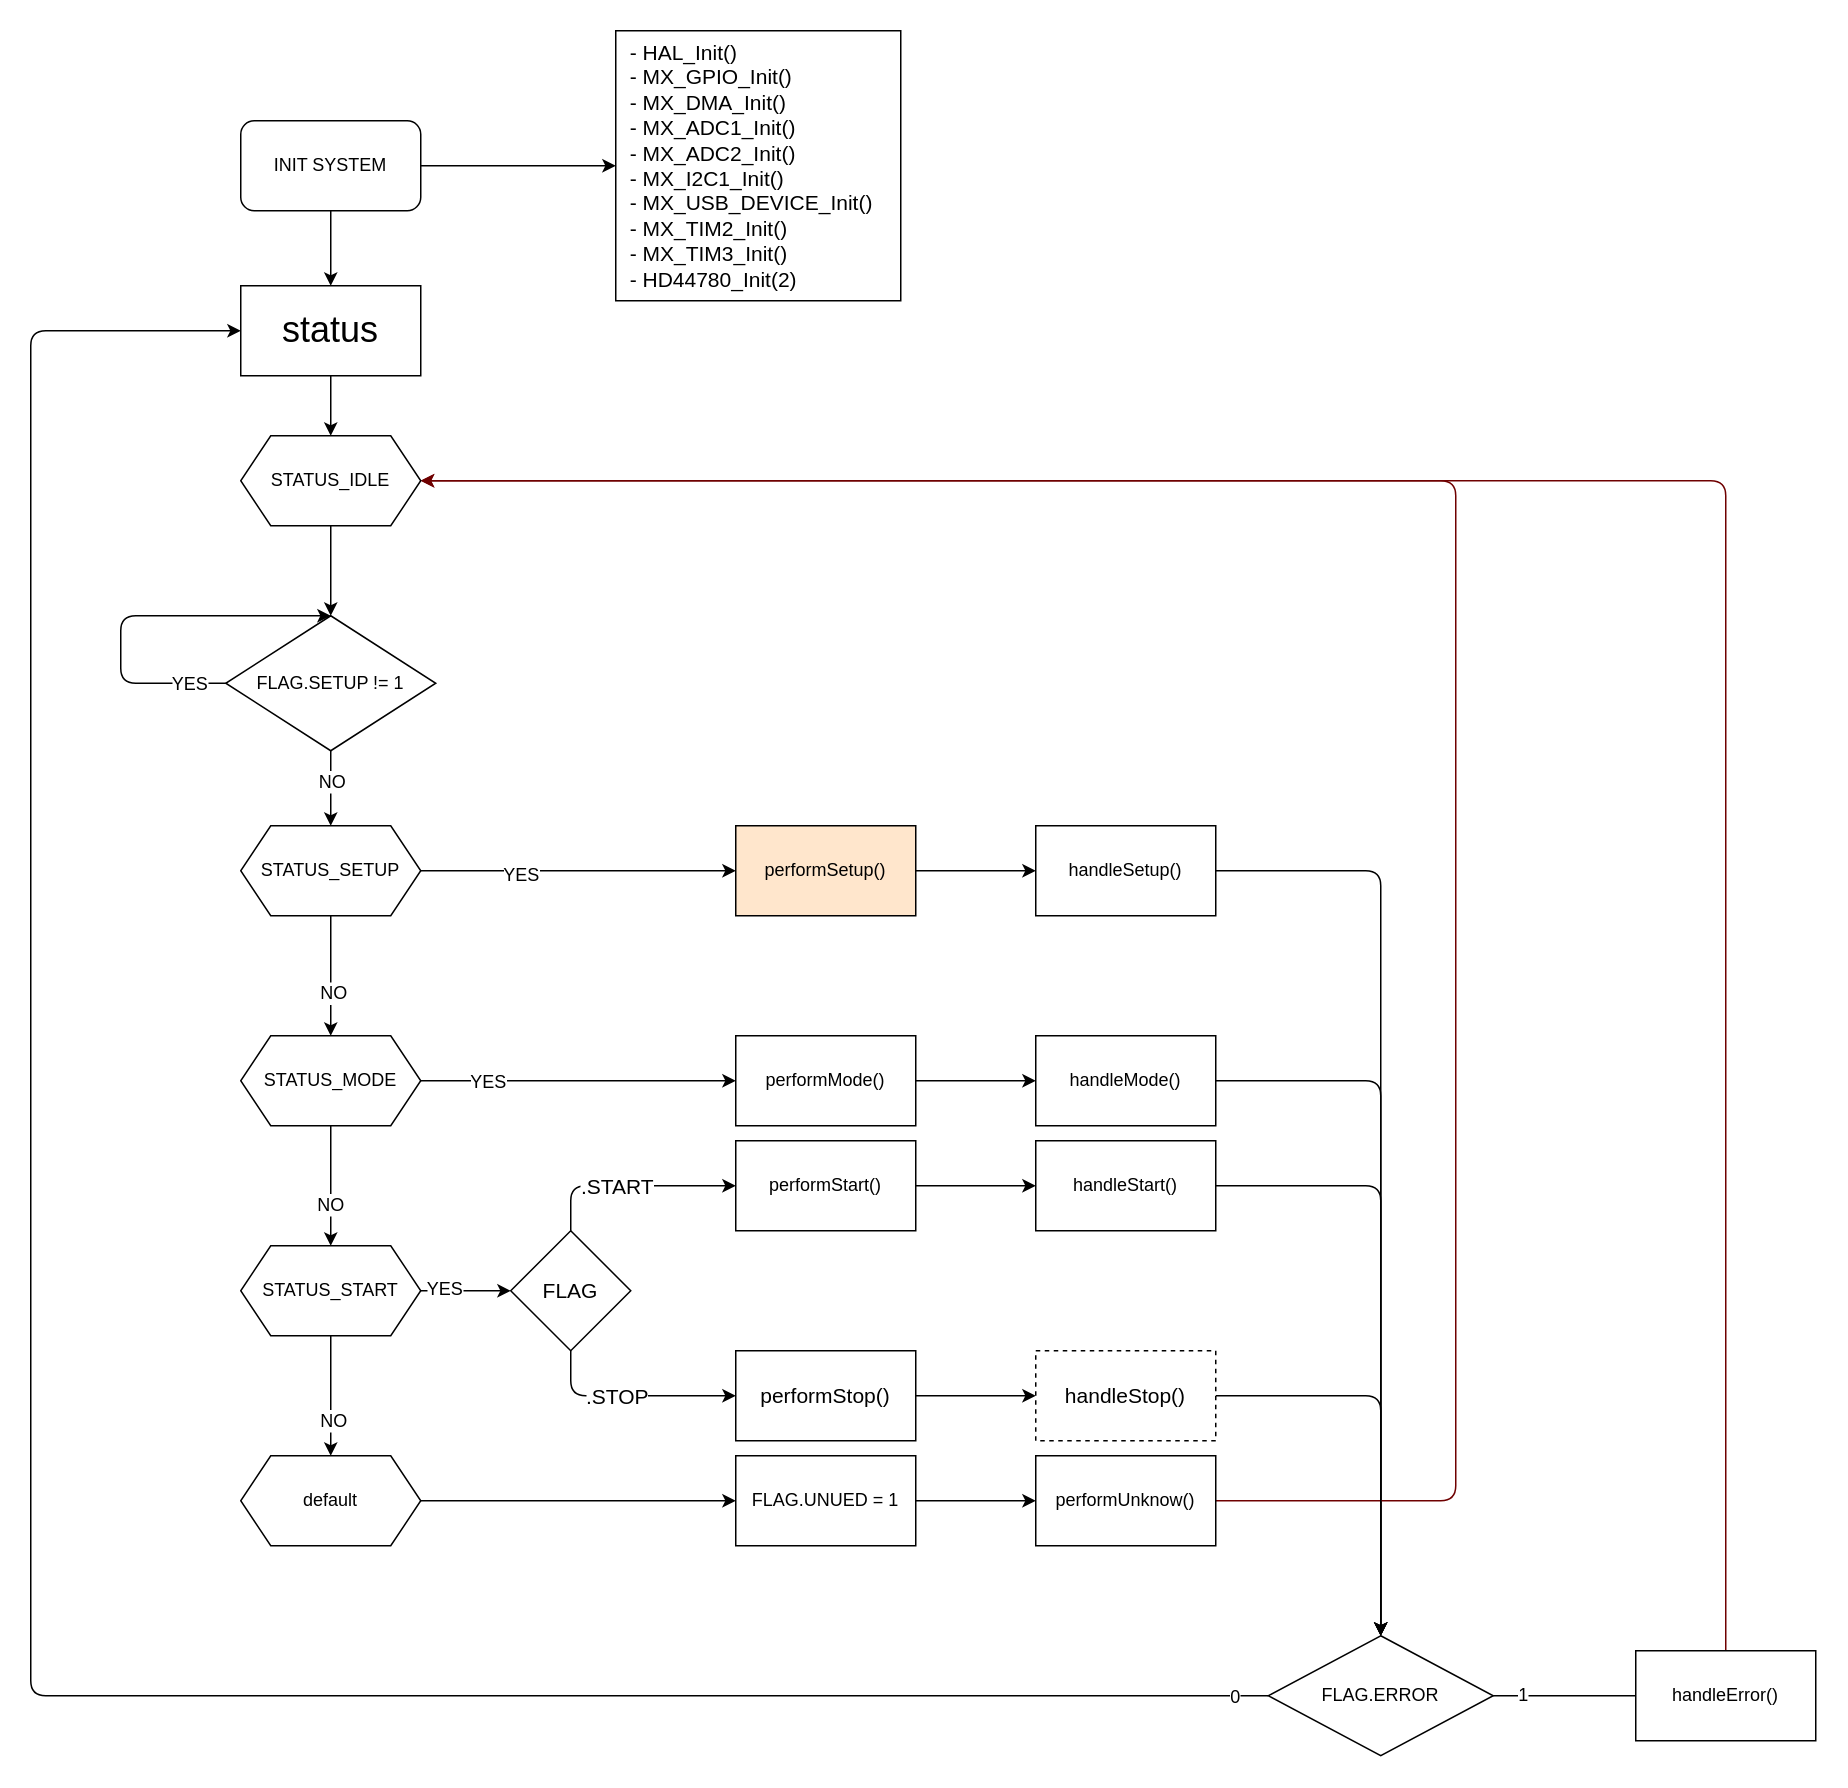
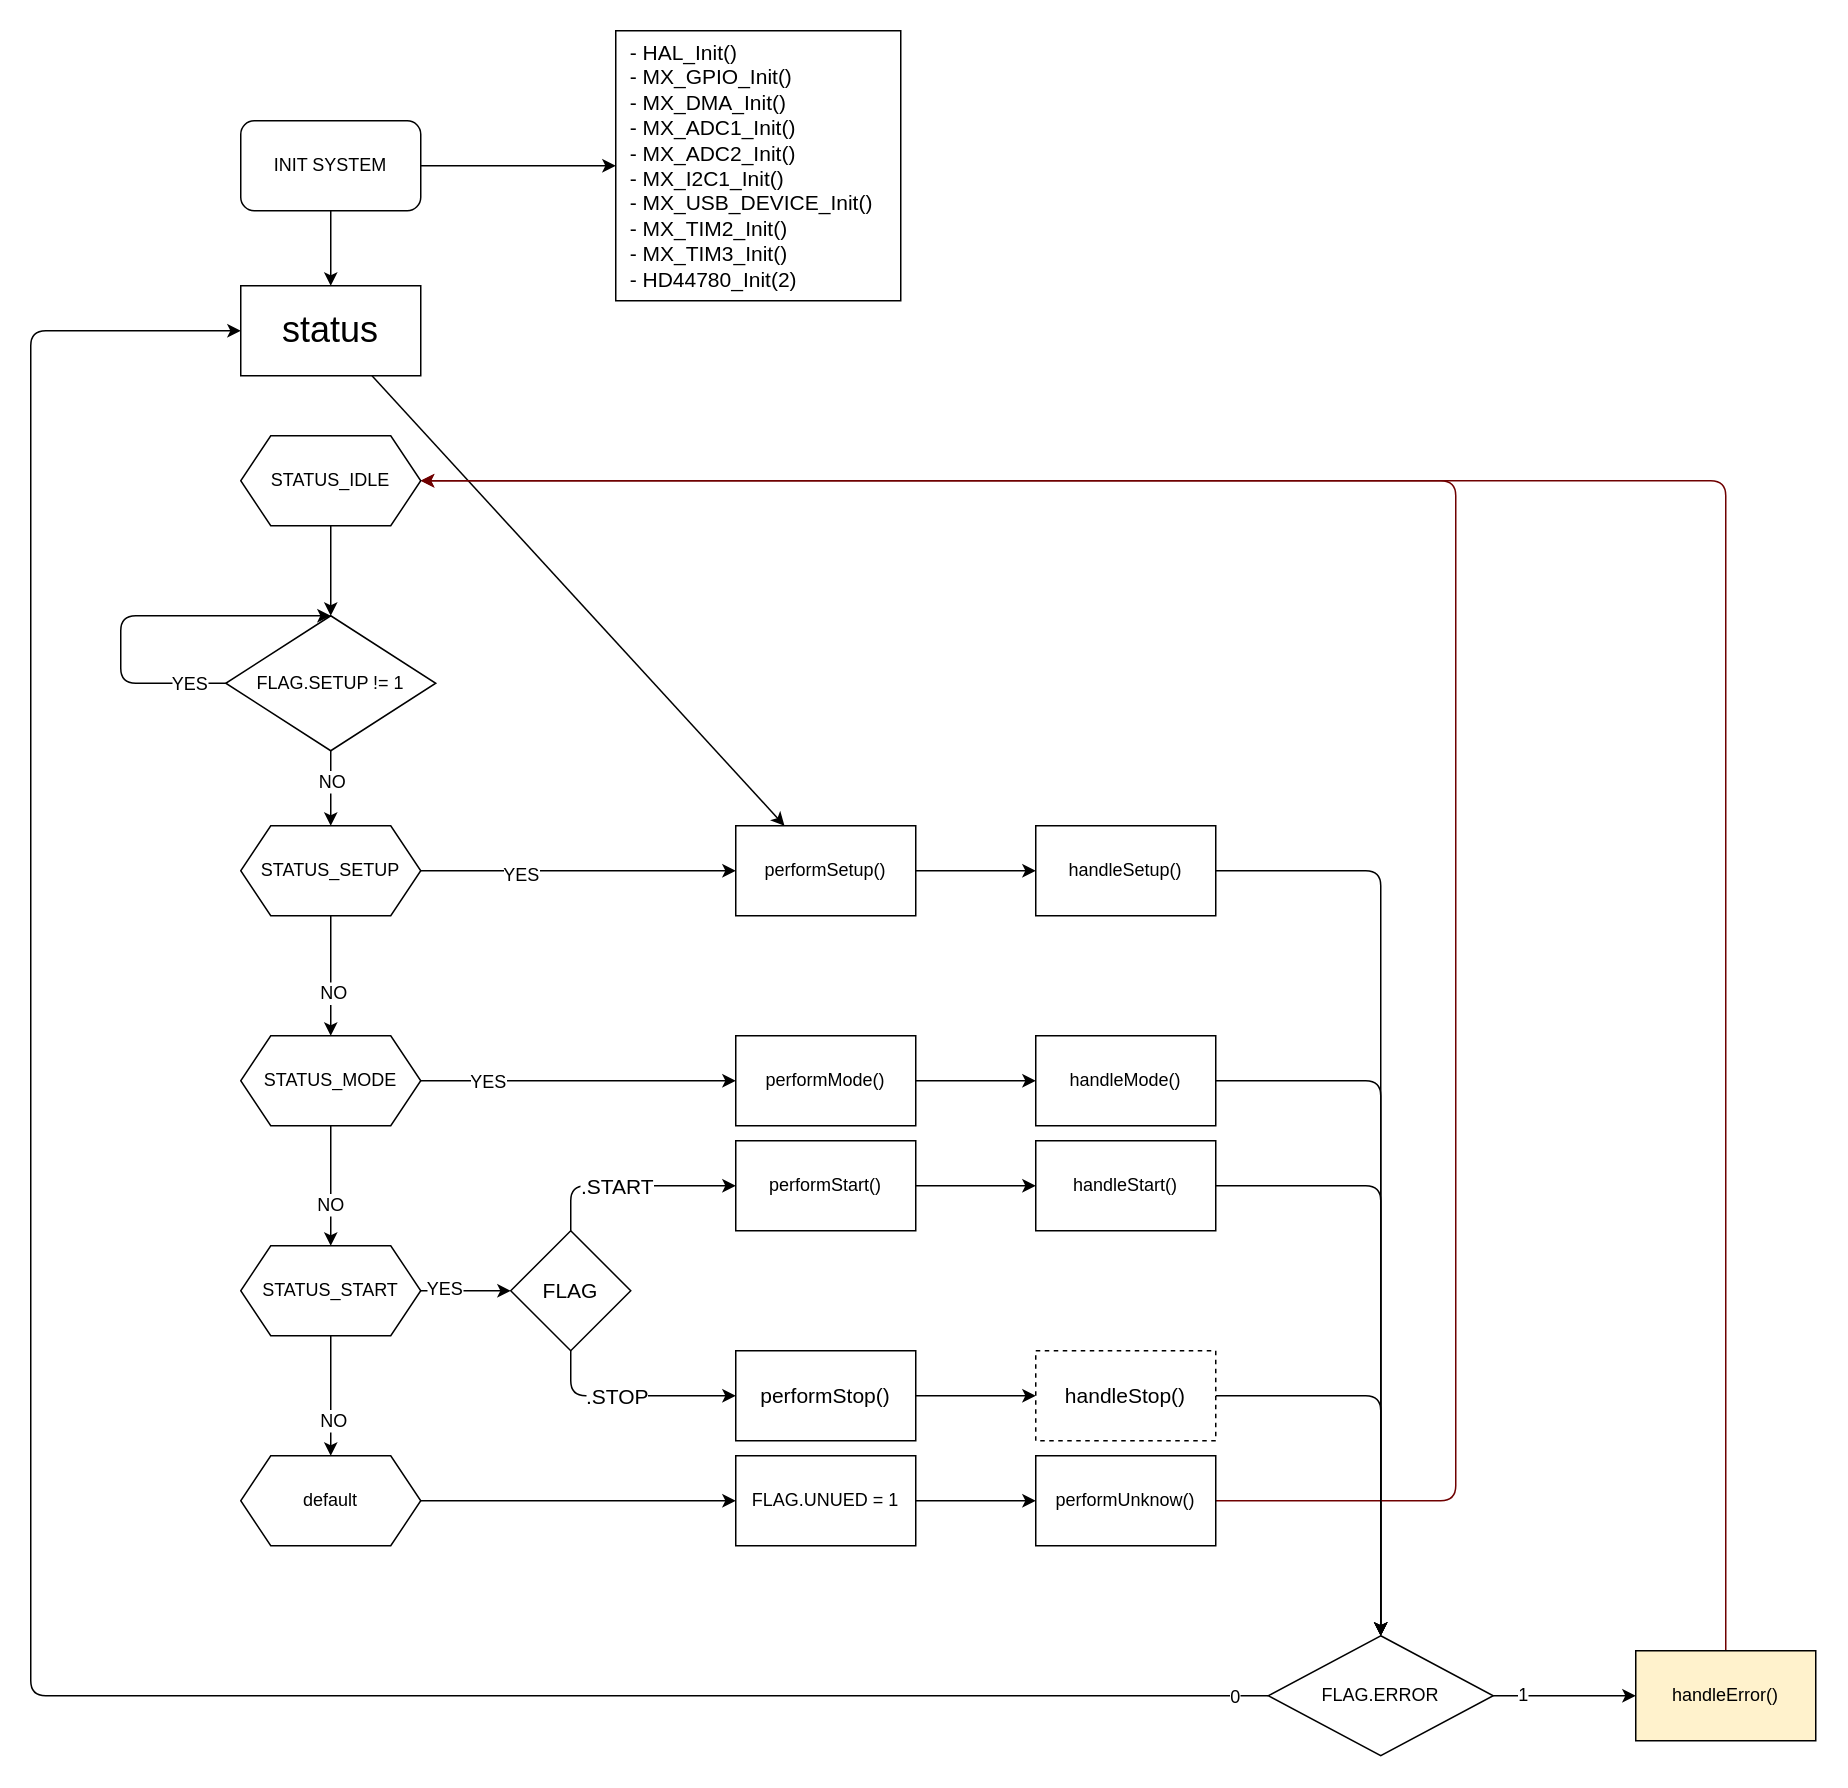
(331, 401) -> (575, 597)
(826, 871) -> (826, 871)
(1628, 1696) -> (1624, 1696)
(1726, 1696) -> (1726, 1696)
